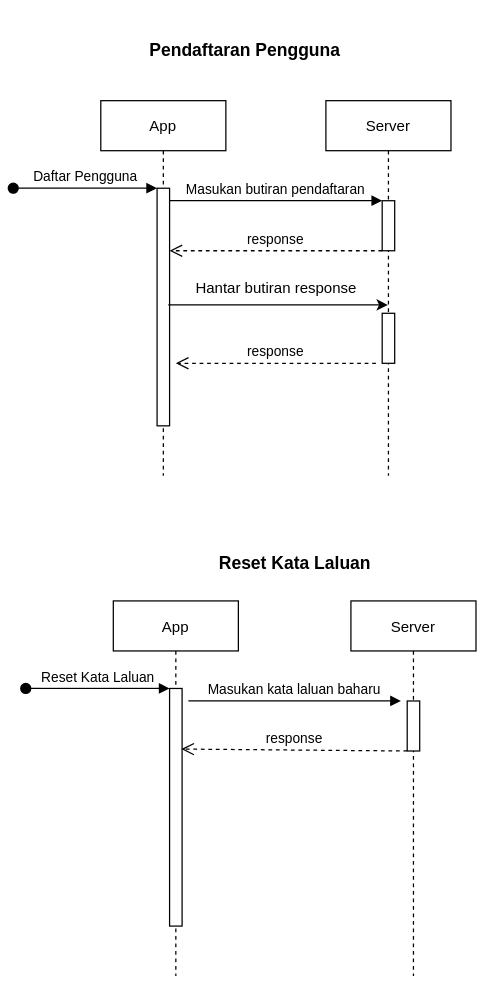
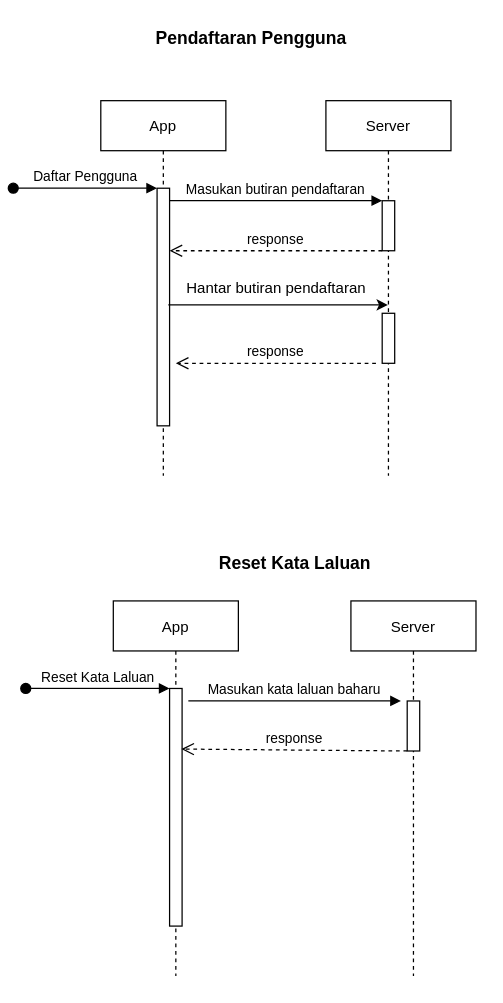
(244, 51) -> (251, 38)
(276, 288) -> (276, 288)
